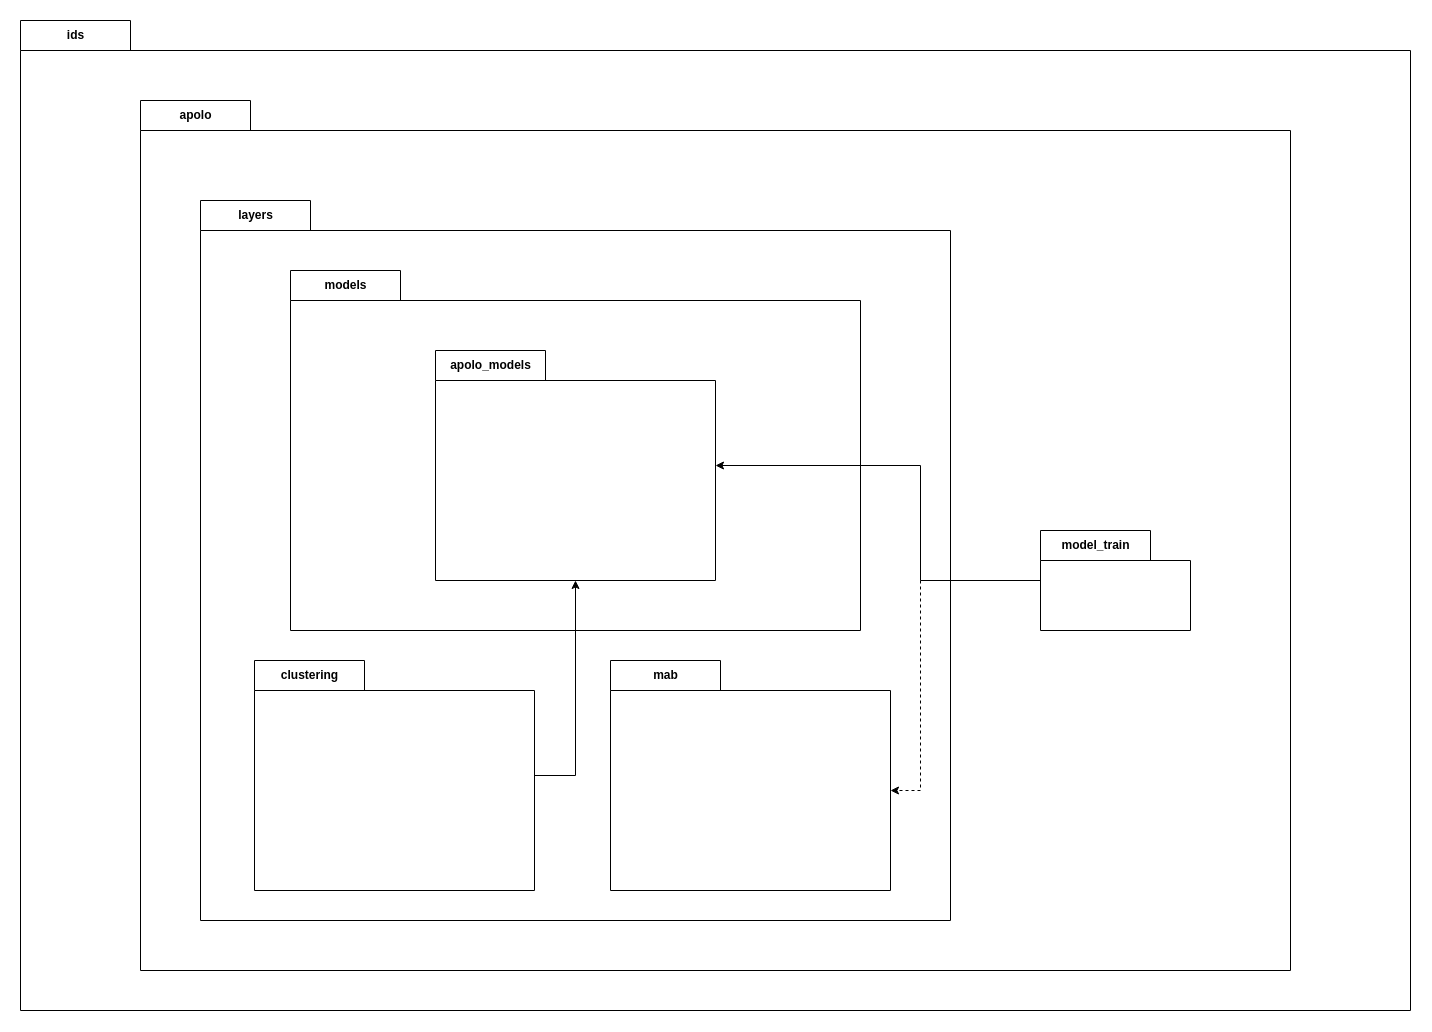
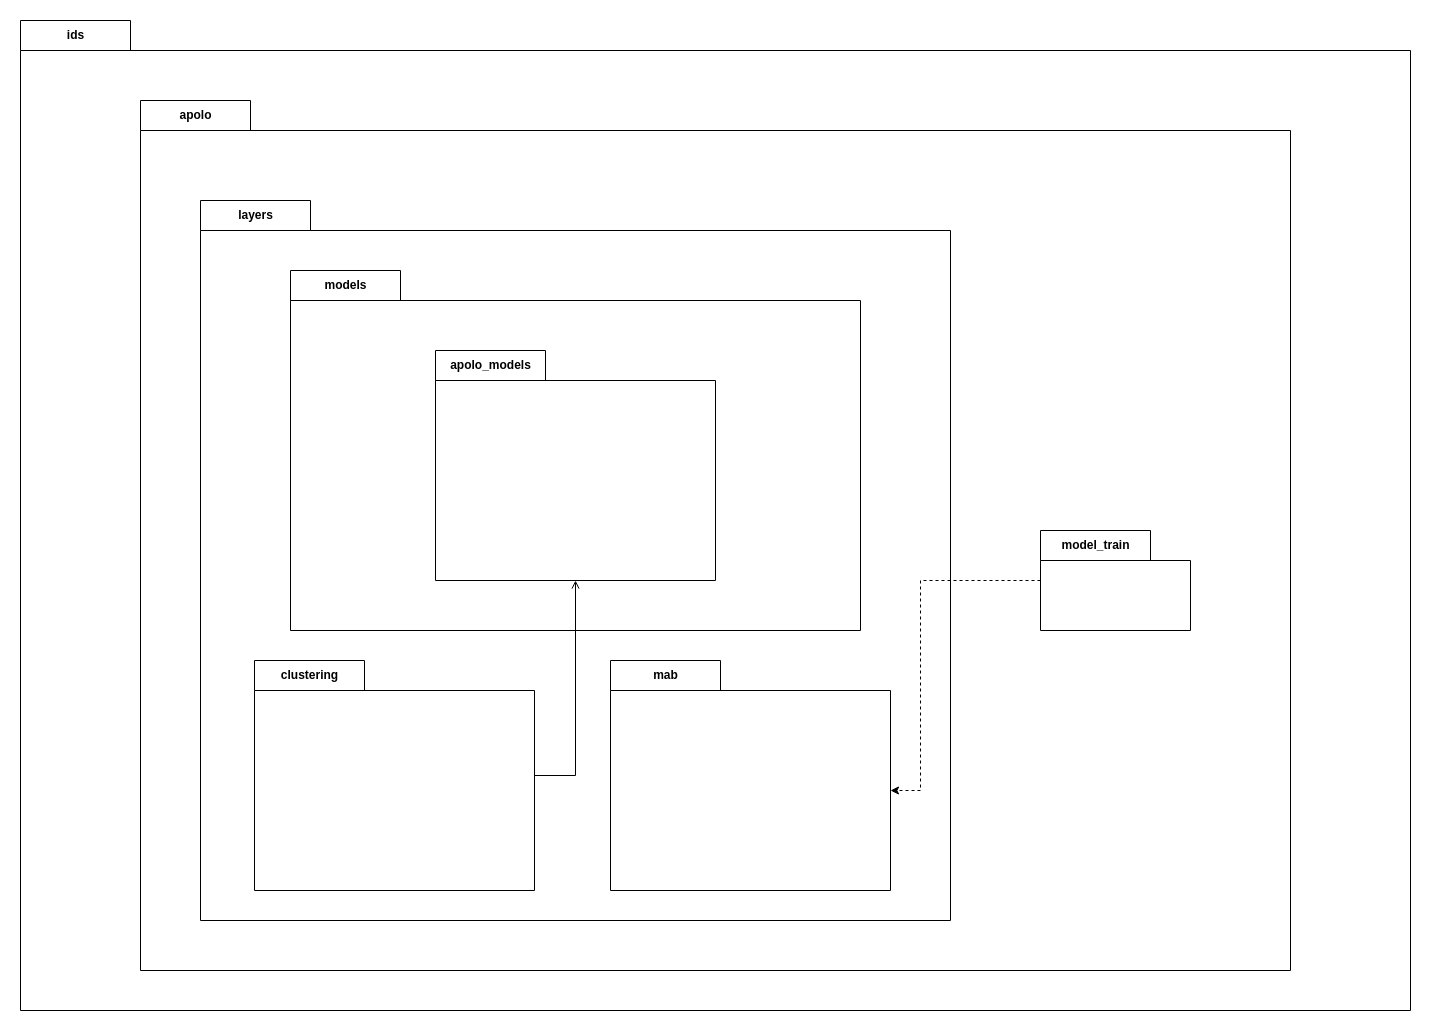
(878, 466) -> none
(576, 589) -> (576, 587)
